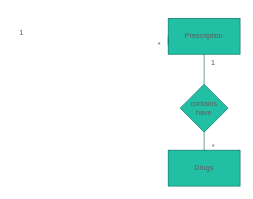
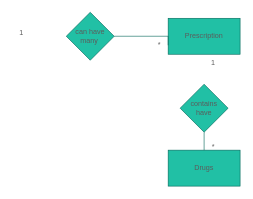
none -> (90, 36)
none -> (140, 36)
(204, 69) -> none
